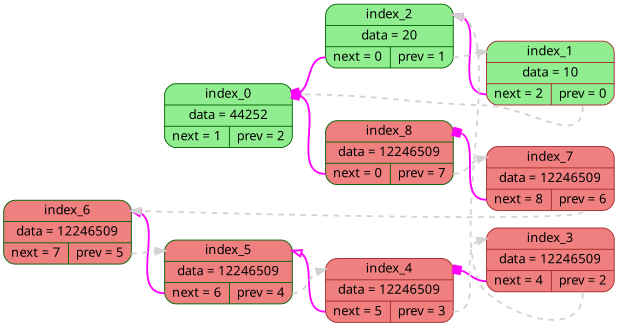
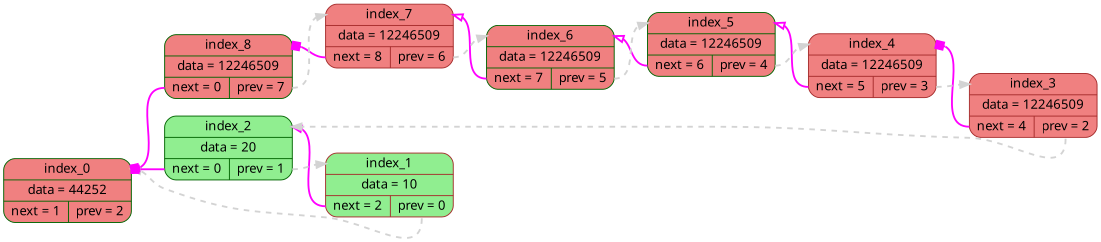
none -> (470, 55)
(228, 116) -> (68, 191)
